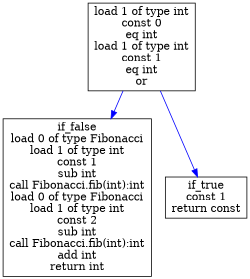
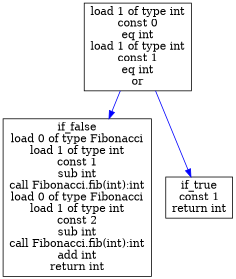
(206, 198) -> (199, 198)
